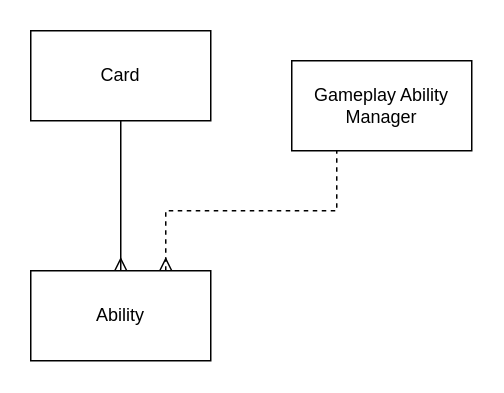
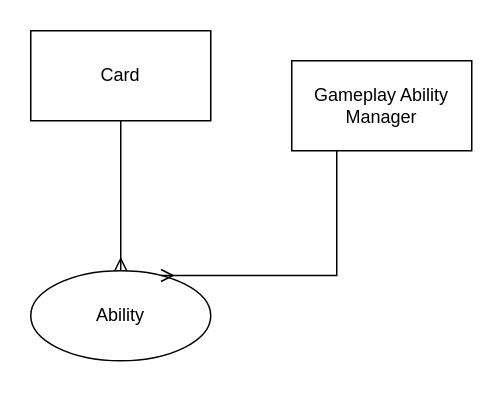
(251, 211) -> (311, 276)
(121, 316) -> (121, 316)
